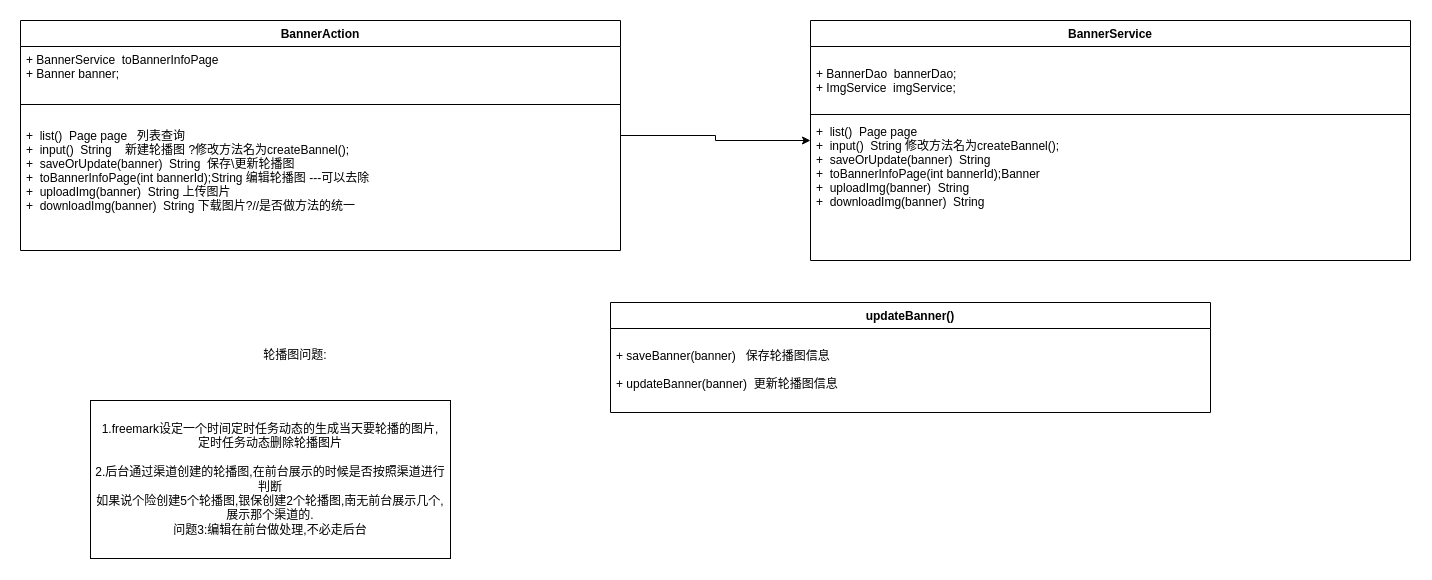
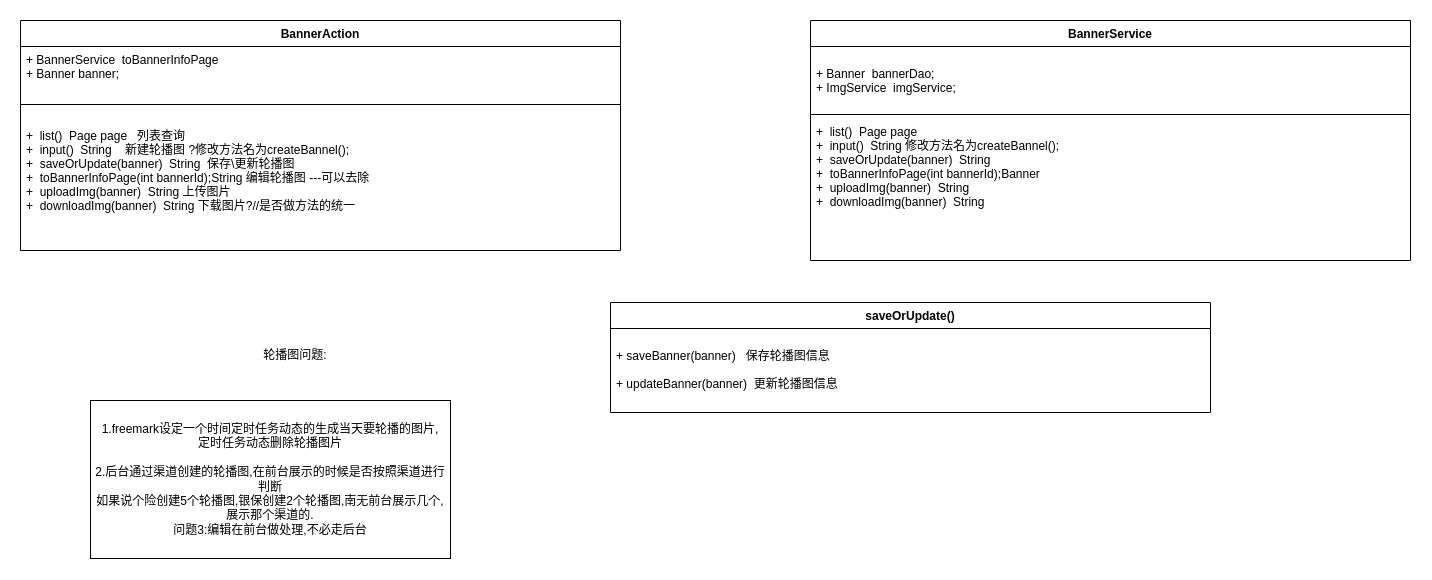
(890, 74) -> (880, 74)
(715, 136) -> none
(910, 316) -> (910, 316)
